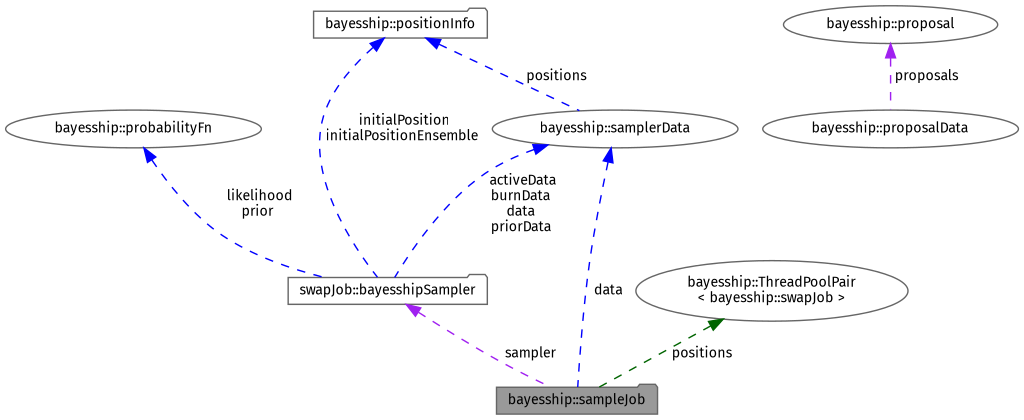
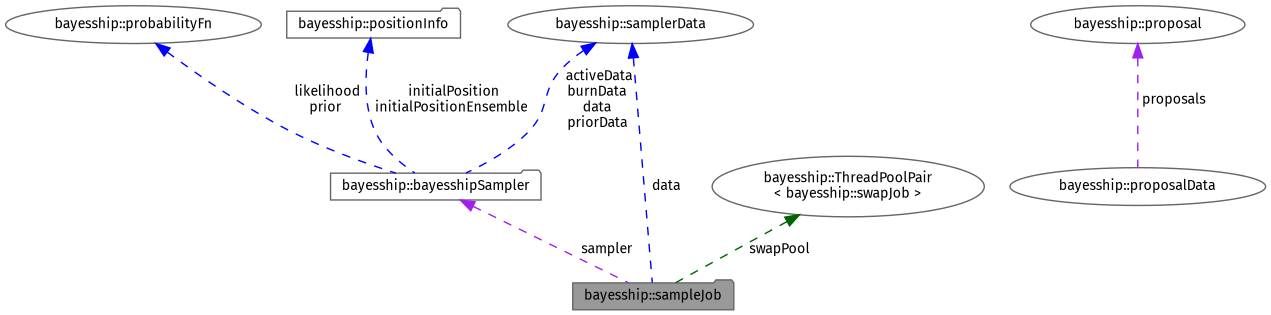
(509, 77) -> none
(388, 291) -> (436, 187)
(700, 354) -> (778, 250)
